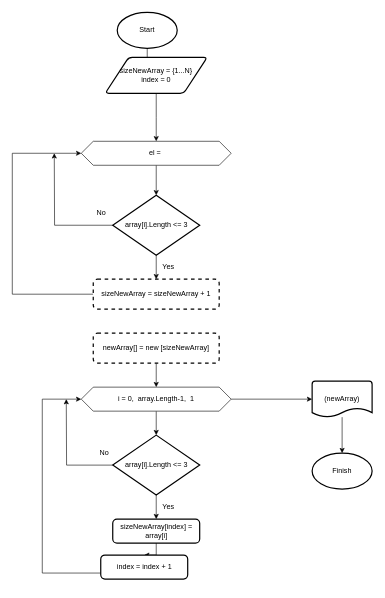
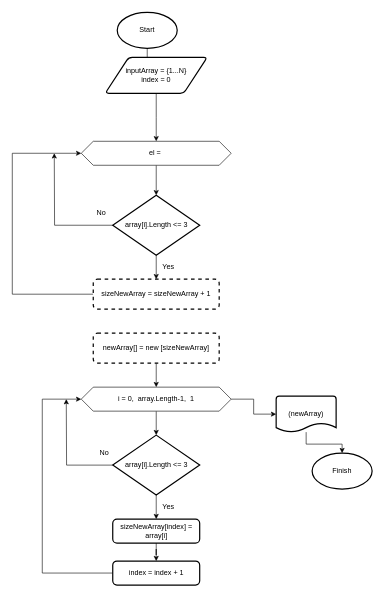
(156, 75) -> (156, 75)
(342, 399) -> (306, 414)
(144, 567) -> (156, 573)
